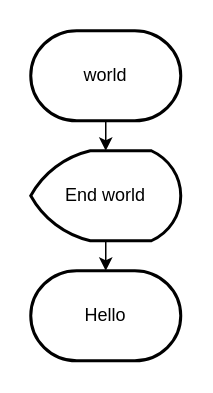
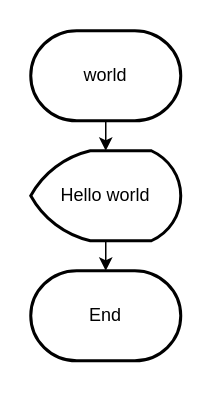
(106, 196) -> (106, 196)
(106, 316) -> (106, 316)
